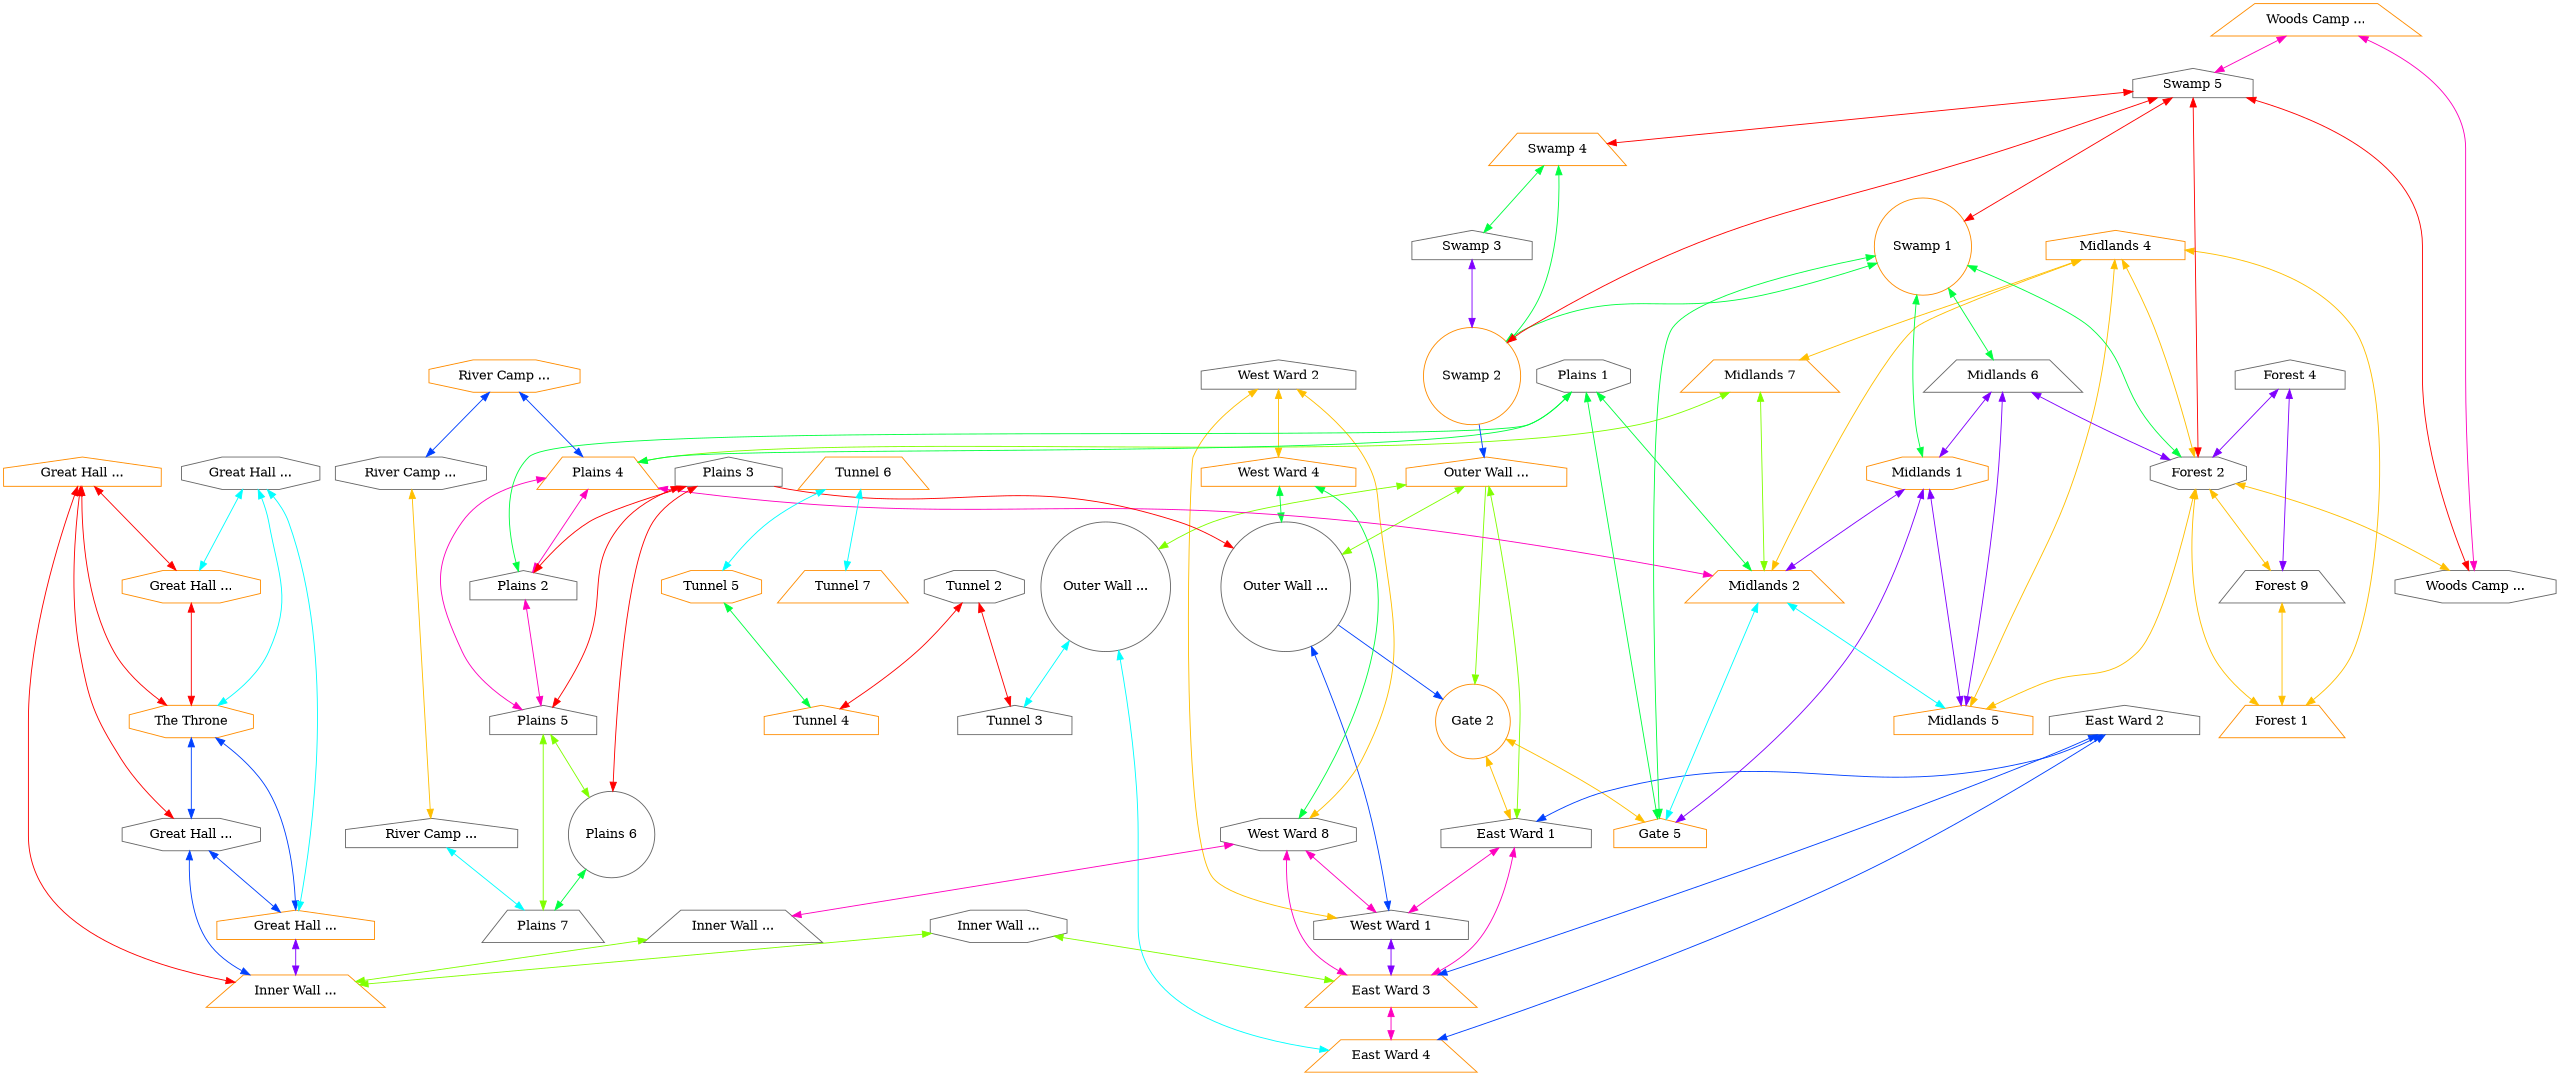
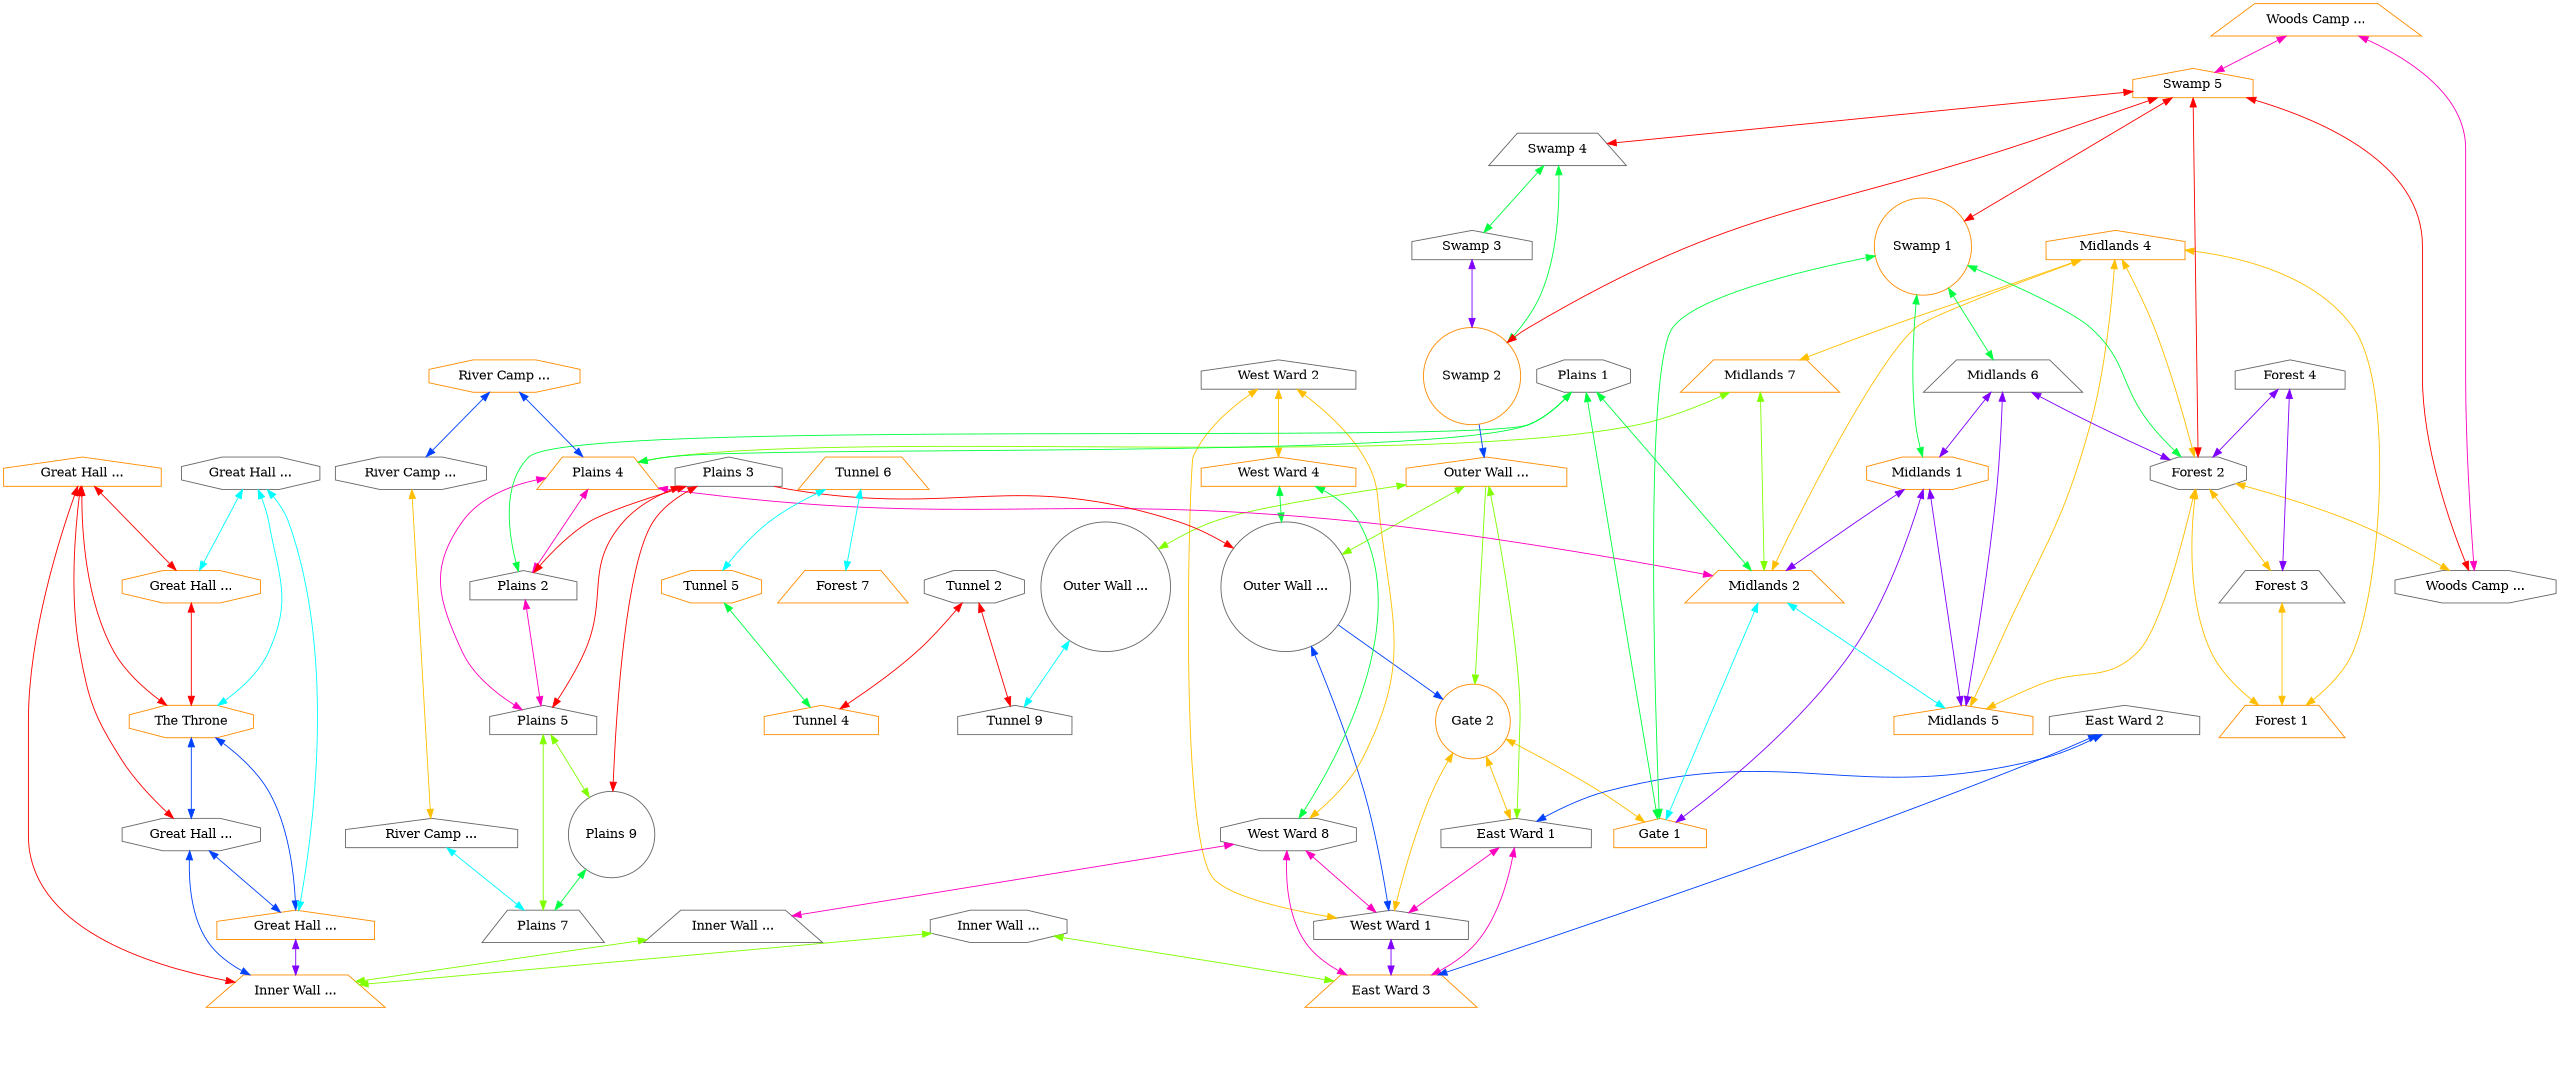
(2193, 85) -> (2193, 85)
(1558, 149) -> (1558, 149)
(1690, 304) -> none
(843, 587) -> (843, 587)
(2282, 587) -> (2282, 587)
(1015, 722) -> (1015, 722)
none -> (1418, 830)
(612, 835) -> (612, 835)
(1660, 835) -> (1660, 835)
(1391, 1056) -> none
